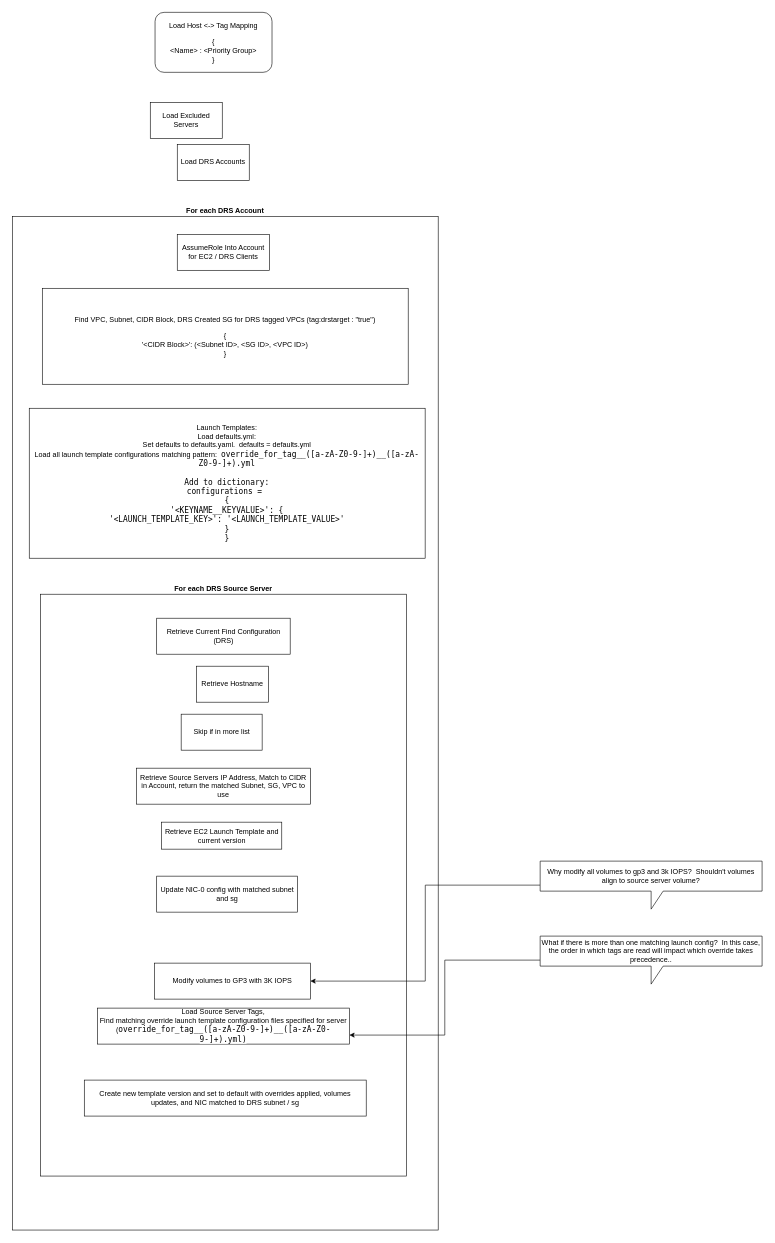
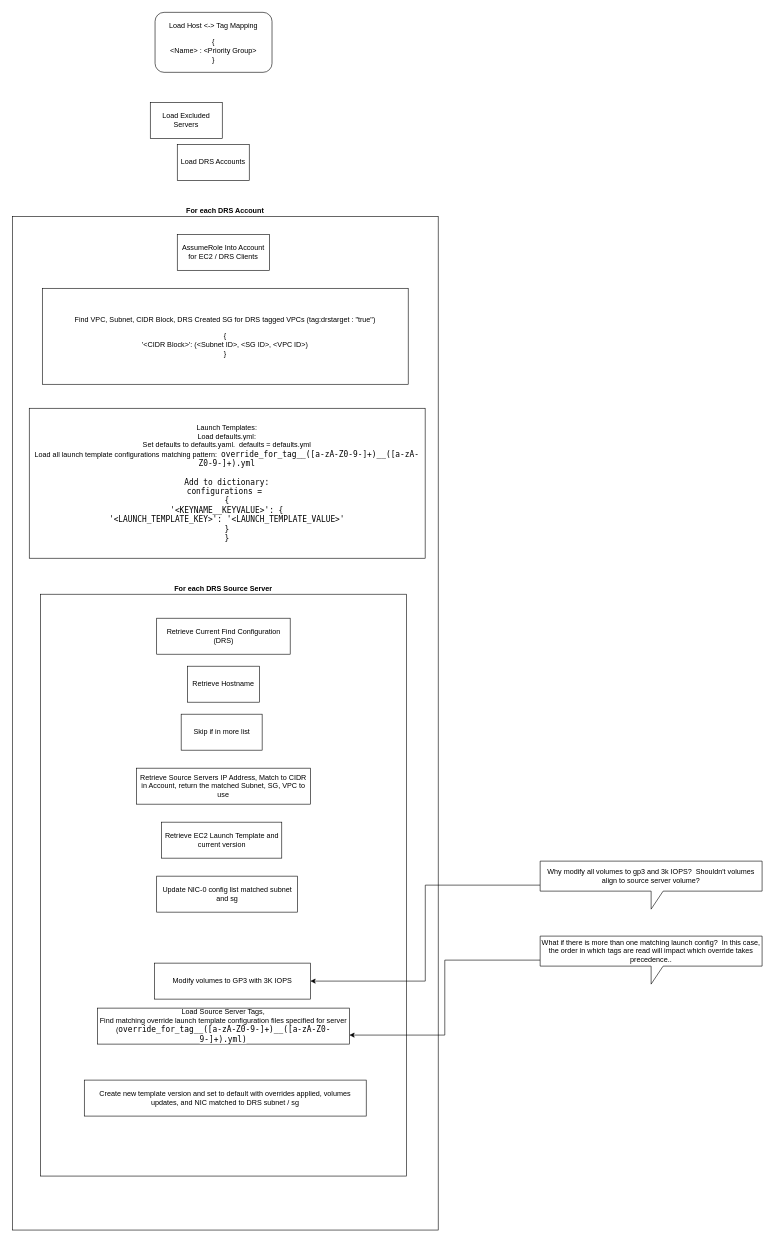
(233, 684) -> (224, 684)
(222, 836) -> (222, 840)
(227, 894) -> (227, 894)
